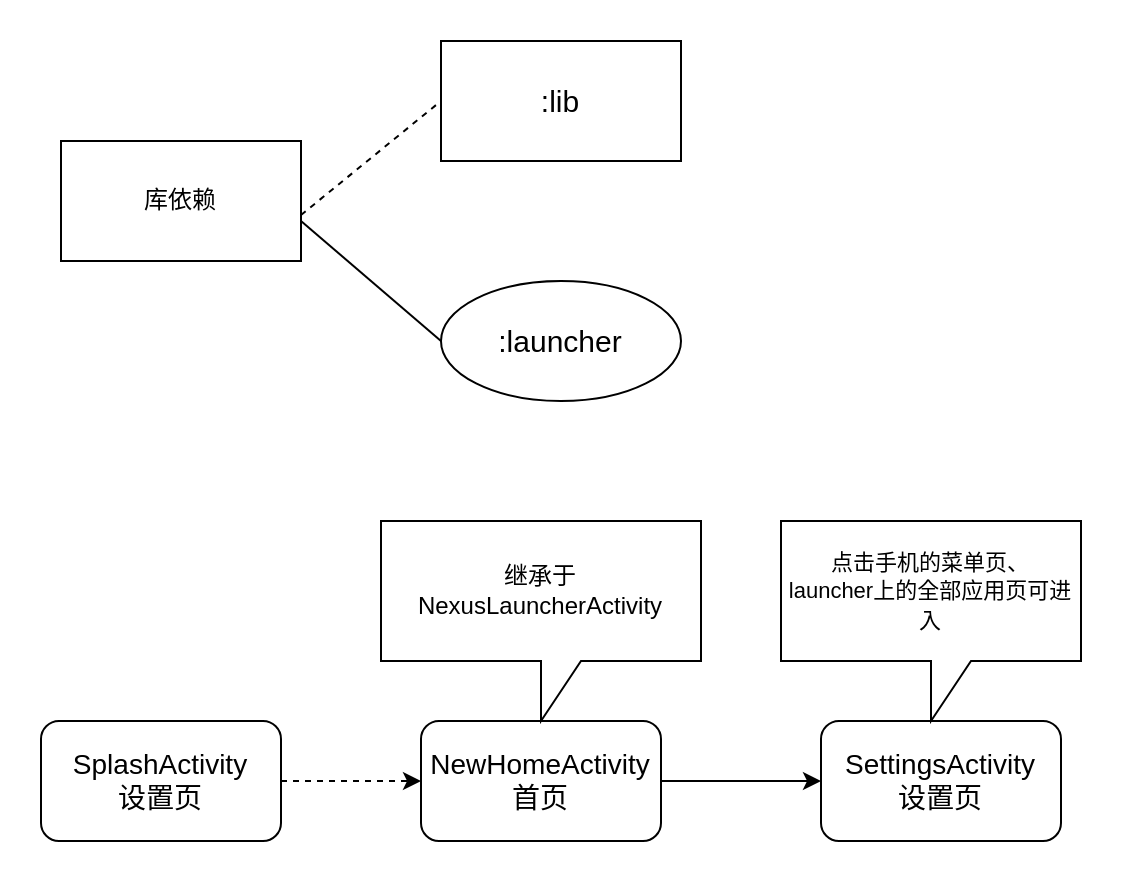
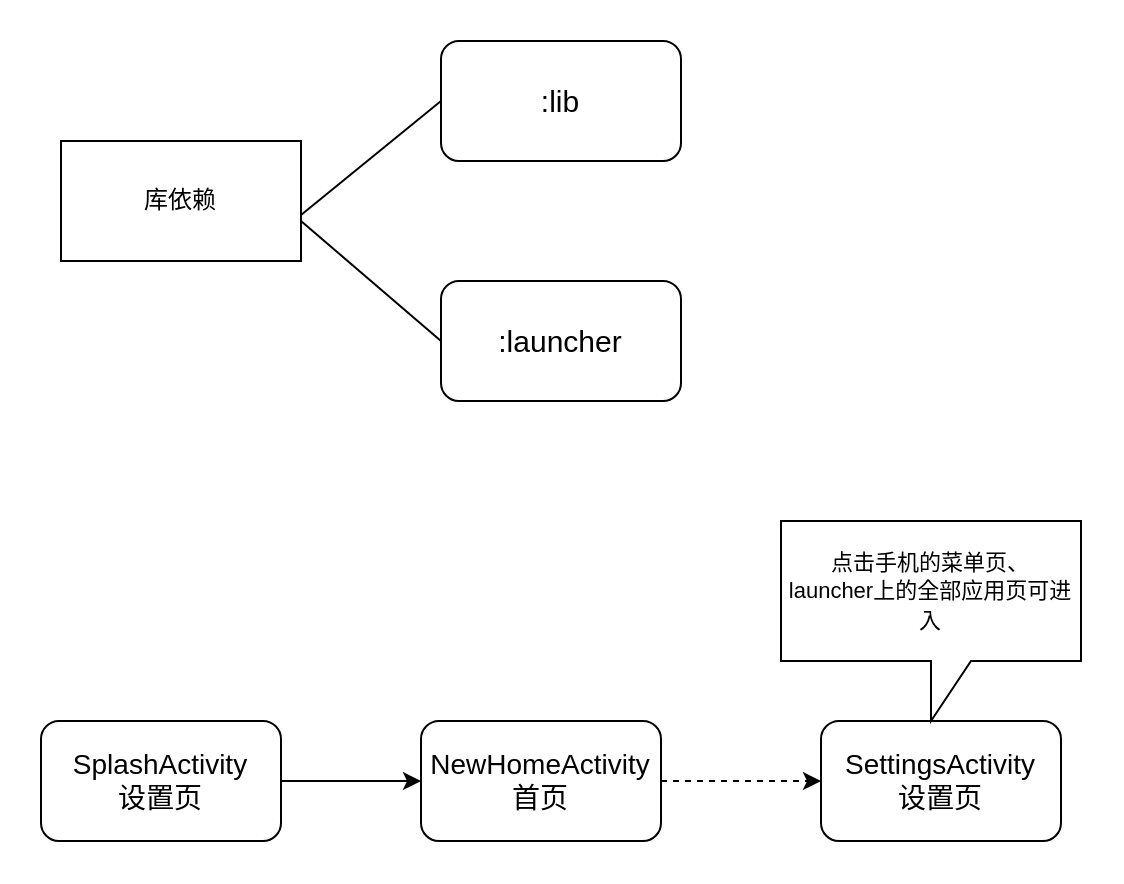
(561, 101) -> (561, 101)
(373, 157) -> (373, 157)
(561, 341) -> (561, 341)
(541, 621) -> none
(342, 781) -> (342, 781)
(734, 781) -> (734, 781)
